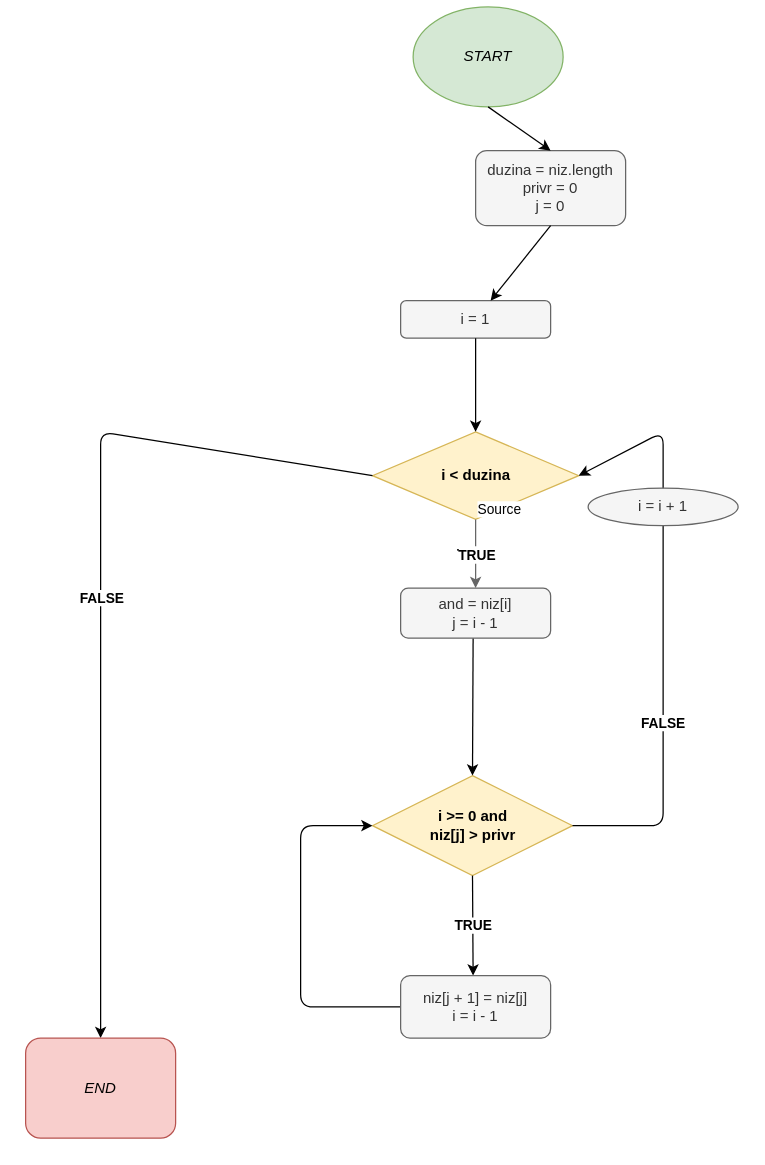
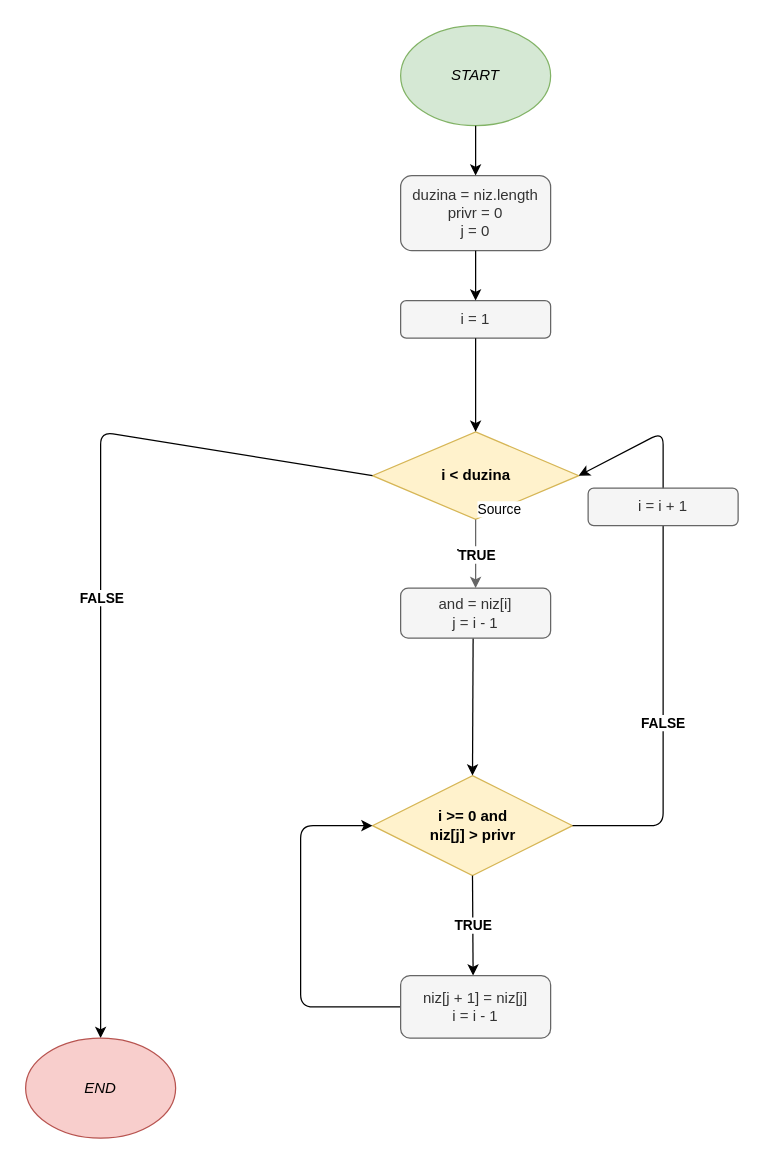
(488, 57) -> (476, 76)
(551, 188) -> (476, 213)
(663, 507) -> (663, 507)
(101, 1088) -> (101, 1088)
